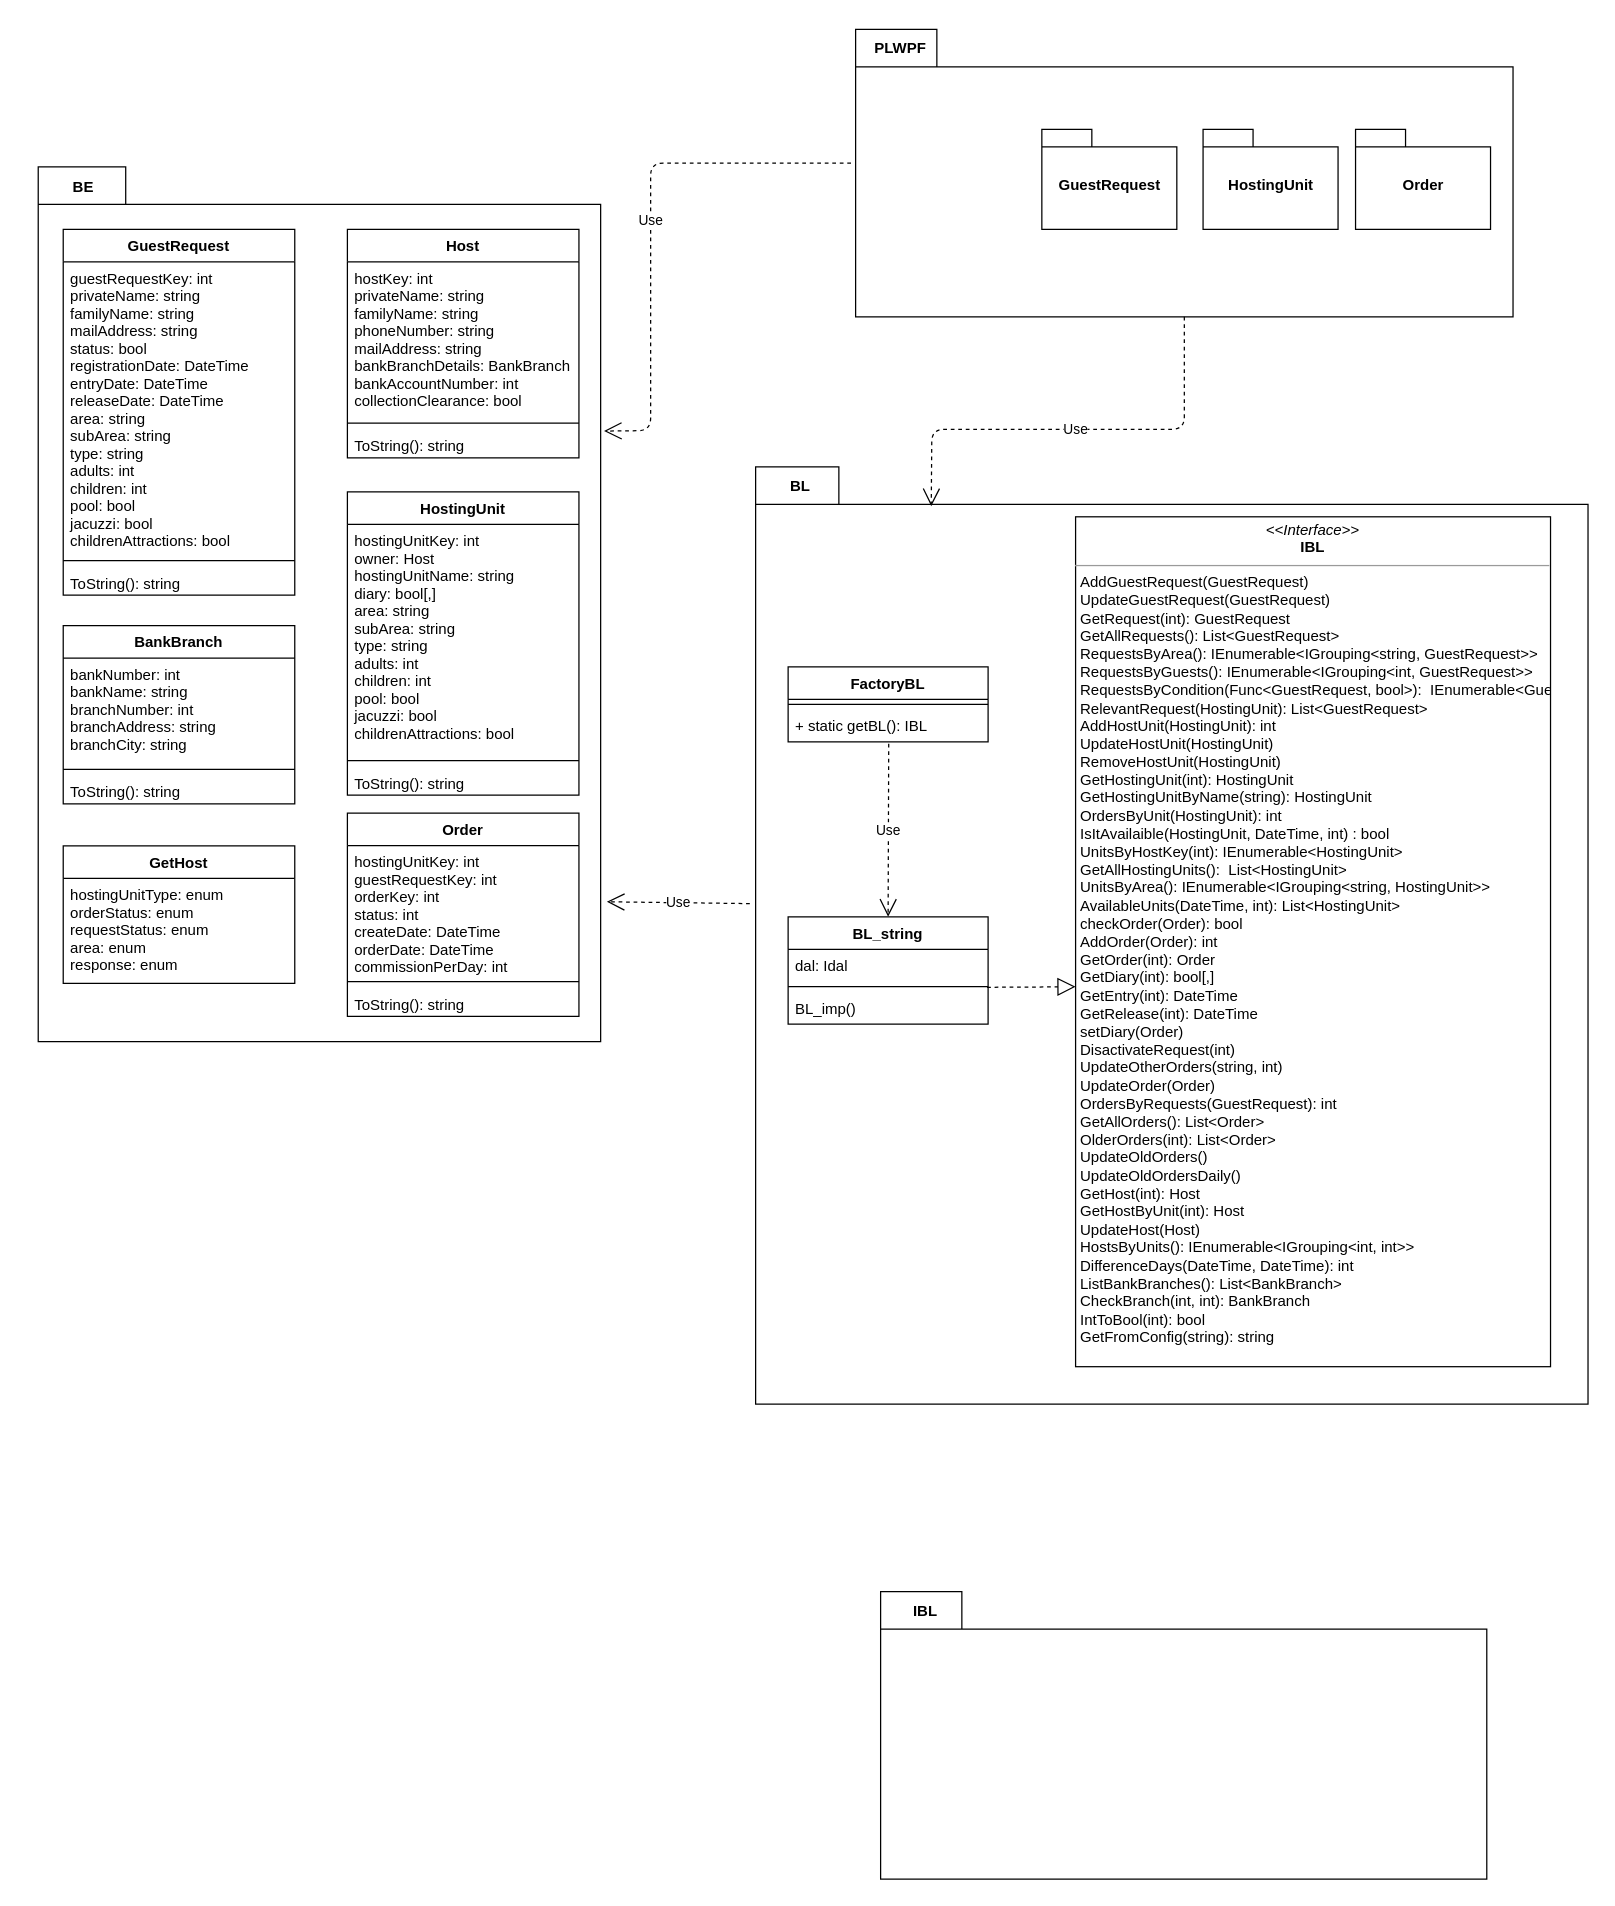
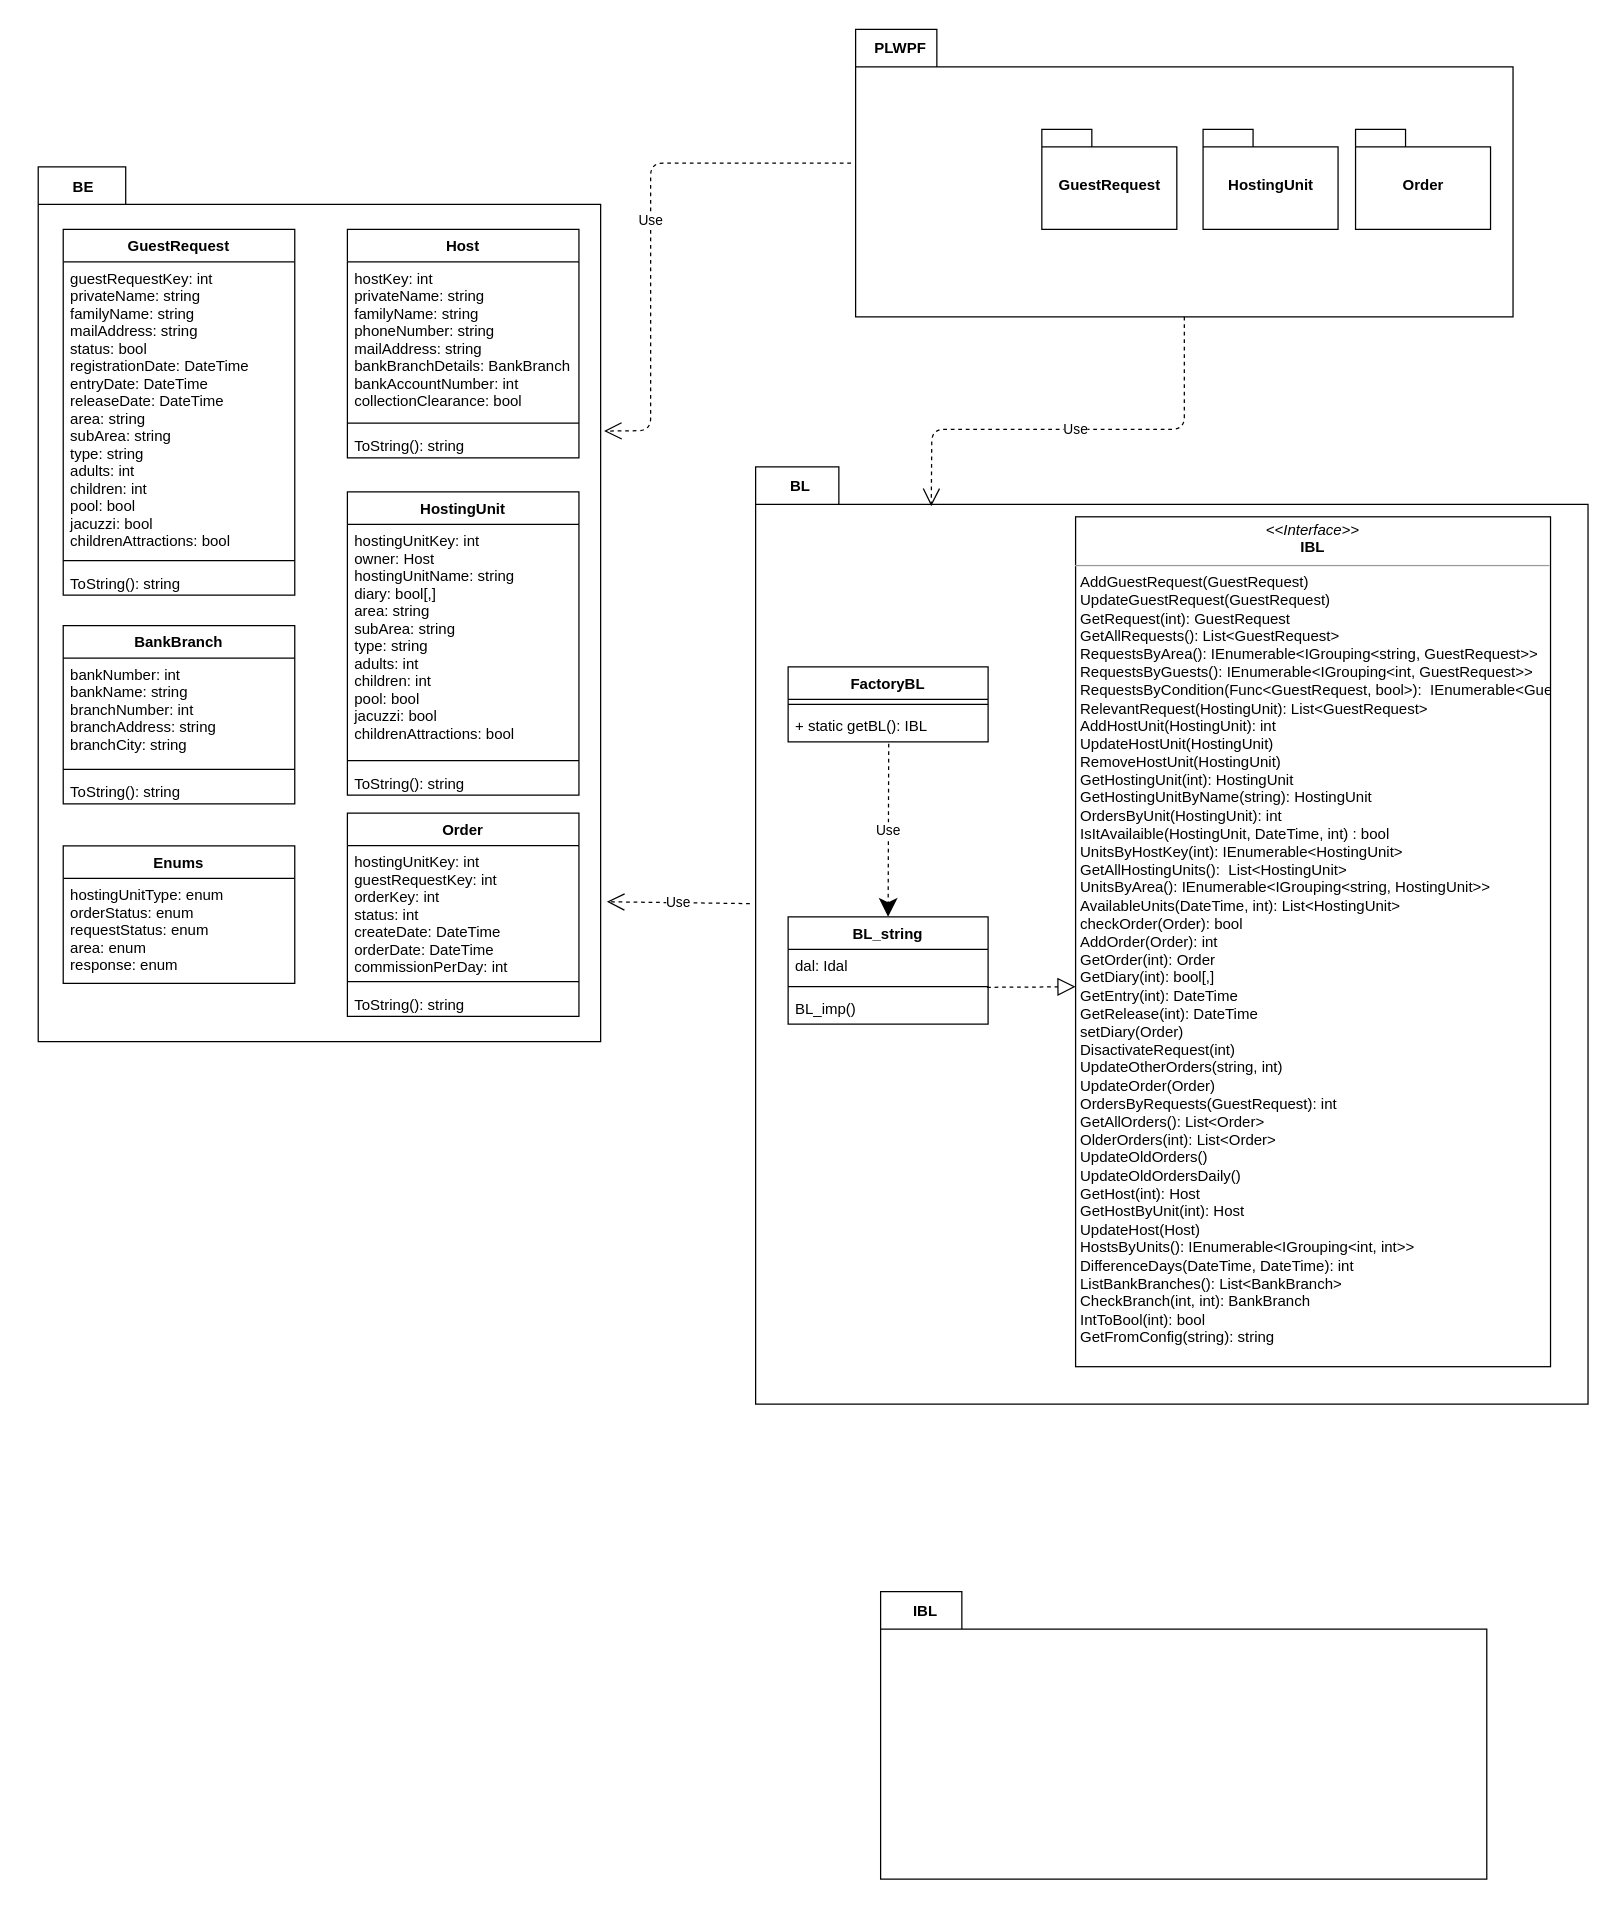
(178, 863) -> (178, 863)
(888, 906) -> (888, 901)
